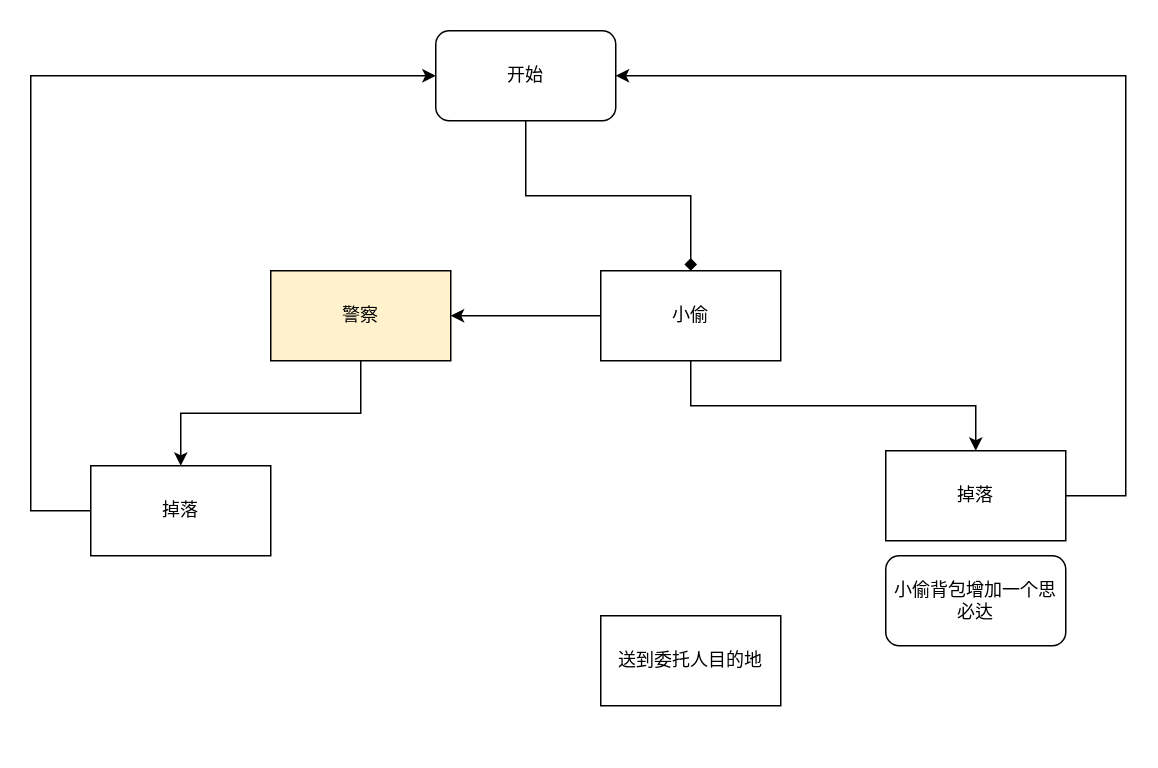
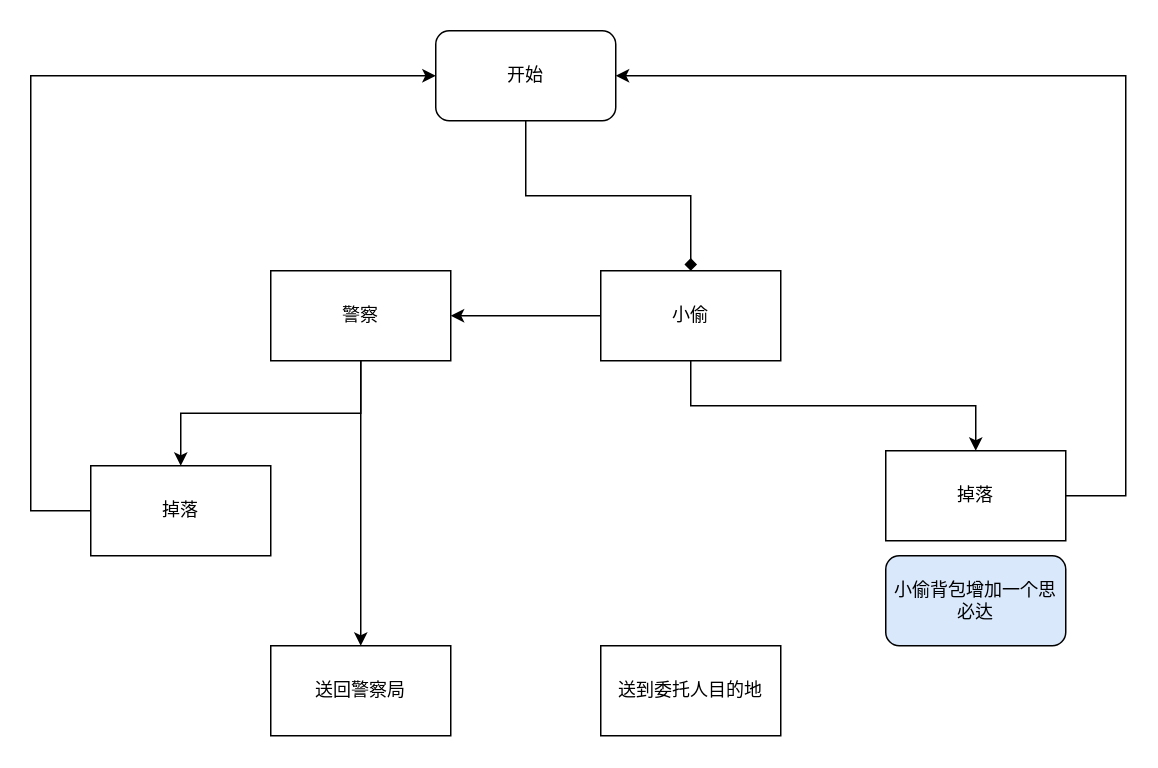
(361, 316) -> (361, 316)
none -> (361, 525)
(976, 601) -> (976, 601)
(691, 661) -> (691, 691)
none -> (361, 691)
